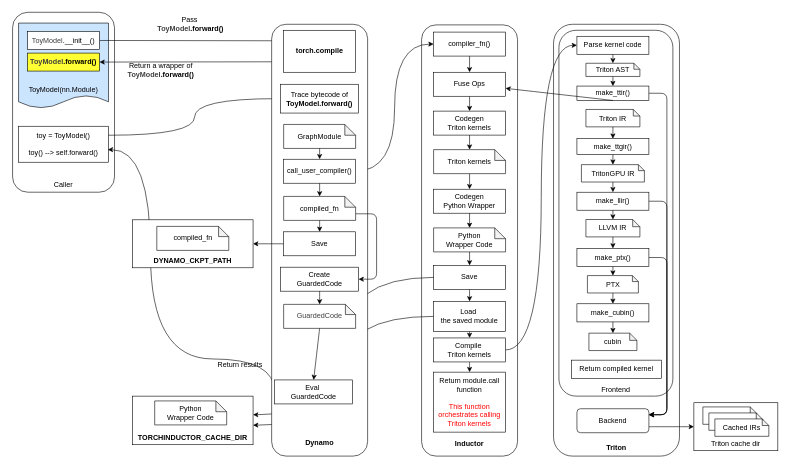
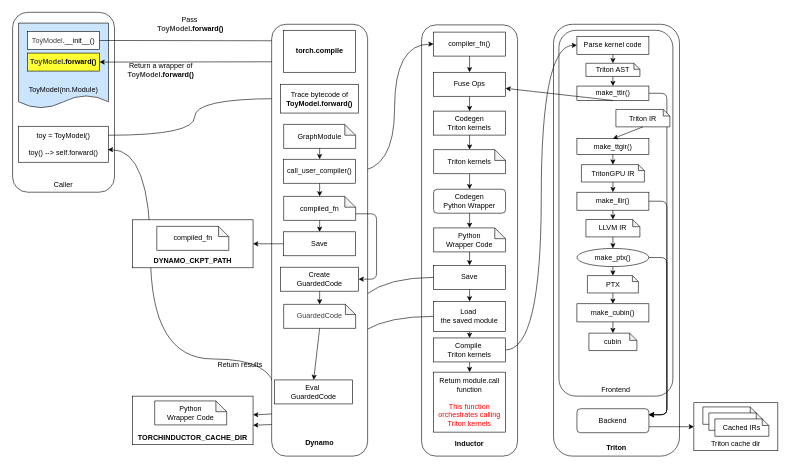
(613, 118) -> (643, 118)
(470, 201) -> (470, 201)
(613, 258) -> (613, 258)
(617, 369) -> none
